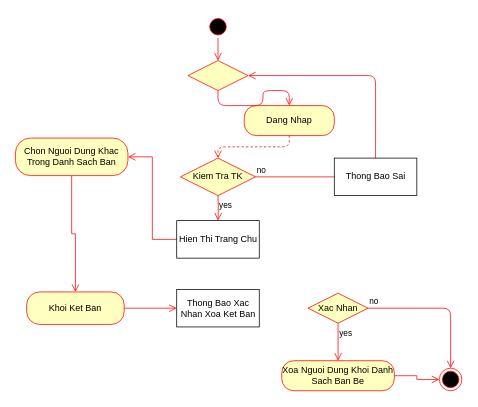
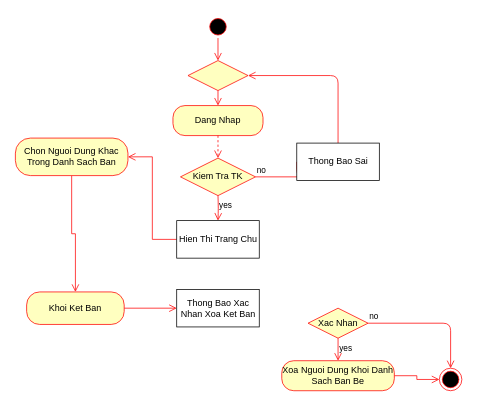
(289, 120) -> (218, 120)
(375, 177) -> (338, 162)
(338, 308) -> (338, 323)
